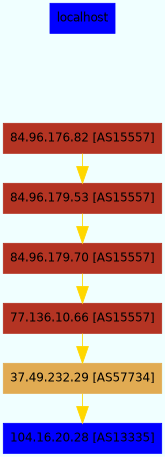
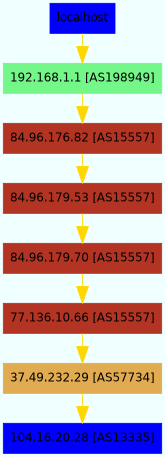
none -> (82, 78)
